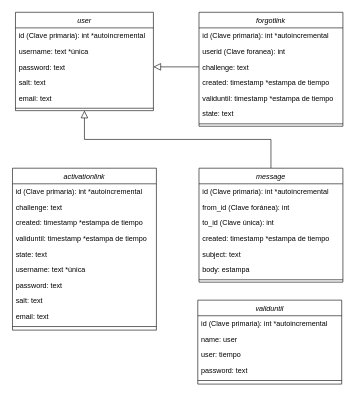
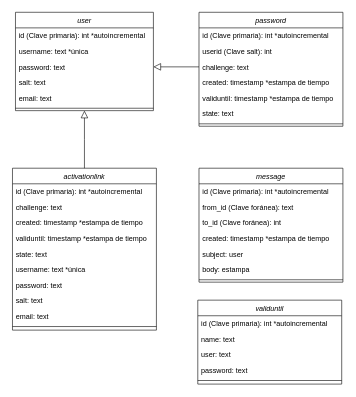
(271, 20) -> (271, 20)
(250, 52) -> (243, 52)
(193, 140) -> none
none -> (84, 155)
(252, 208) -> (255, 208)
(243, 223) -> (248, 223)
(227, 254) -> (227, 254)
(219, 340) -> (219, 340)
(222, 355) -> (219, 355)
